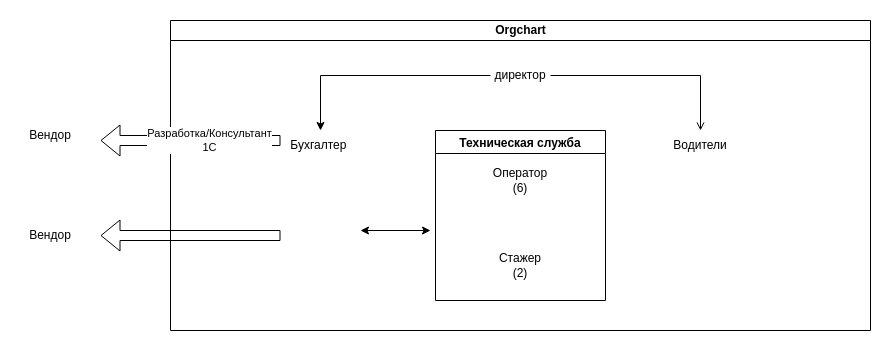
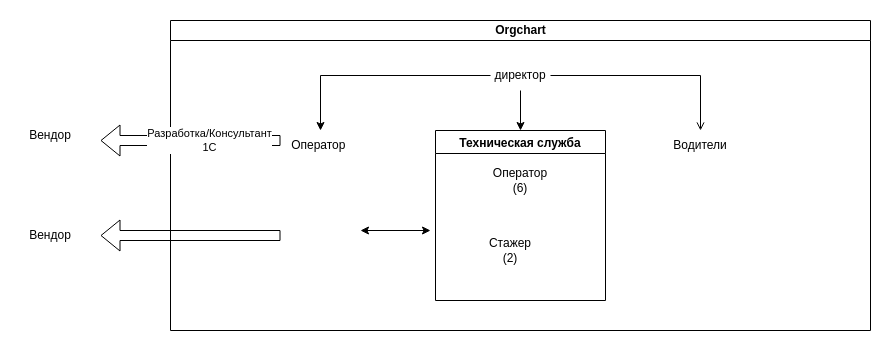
none -> (521, 107)
(321, 146) -> (321, 146)
(521, 266) -> (511, 251)
